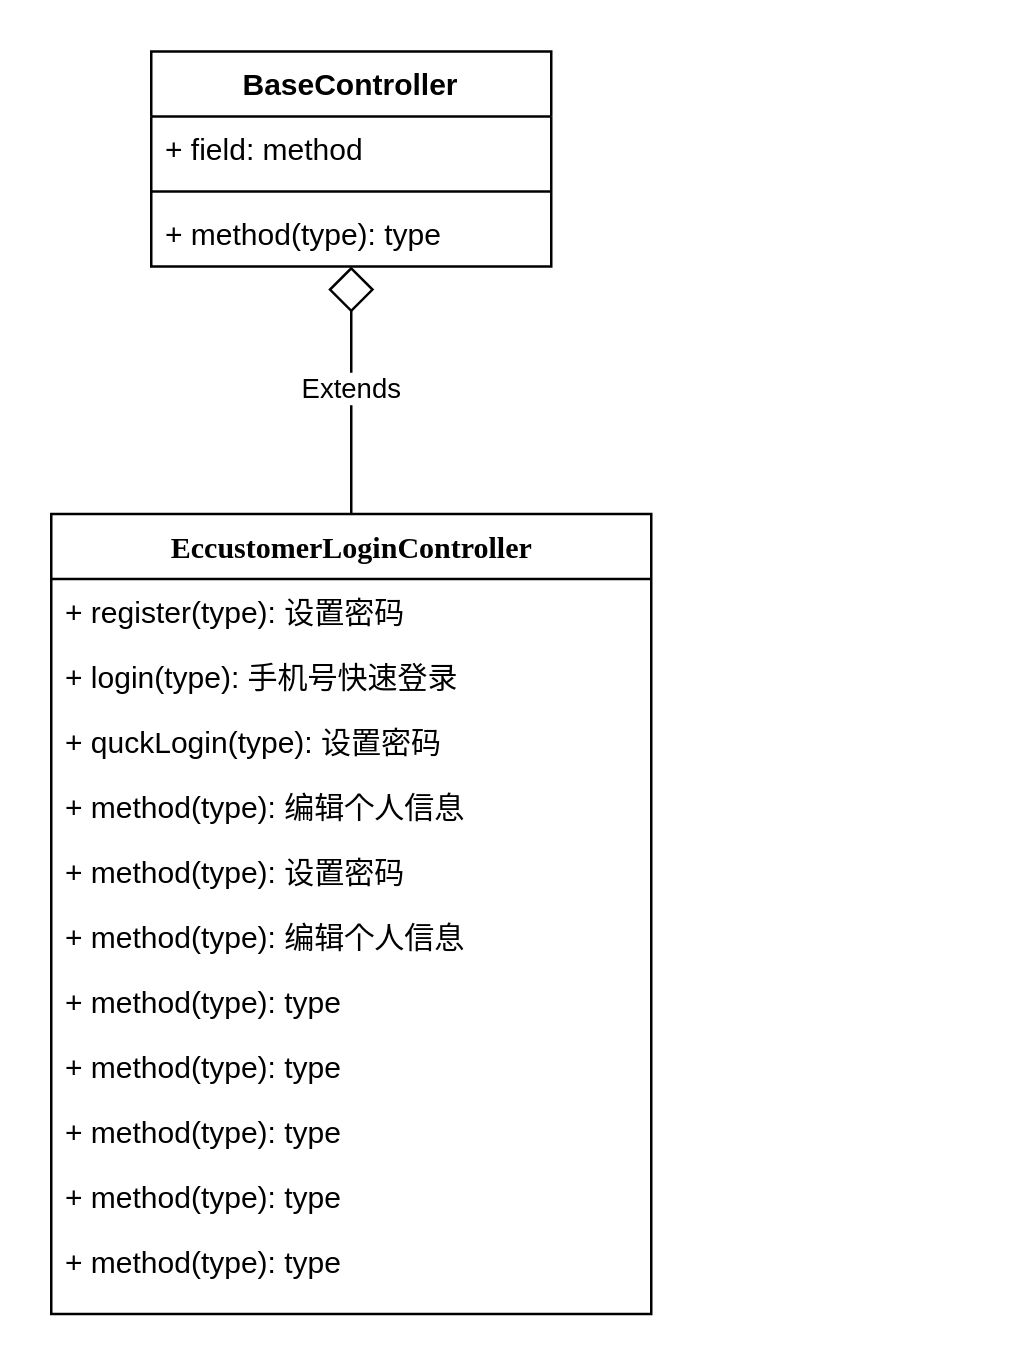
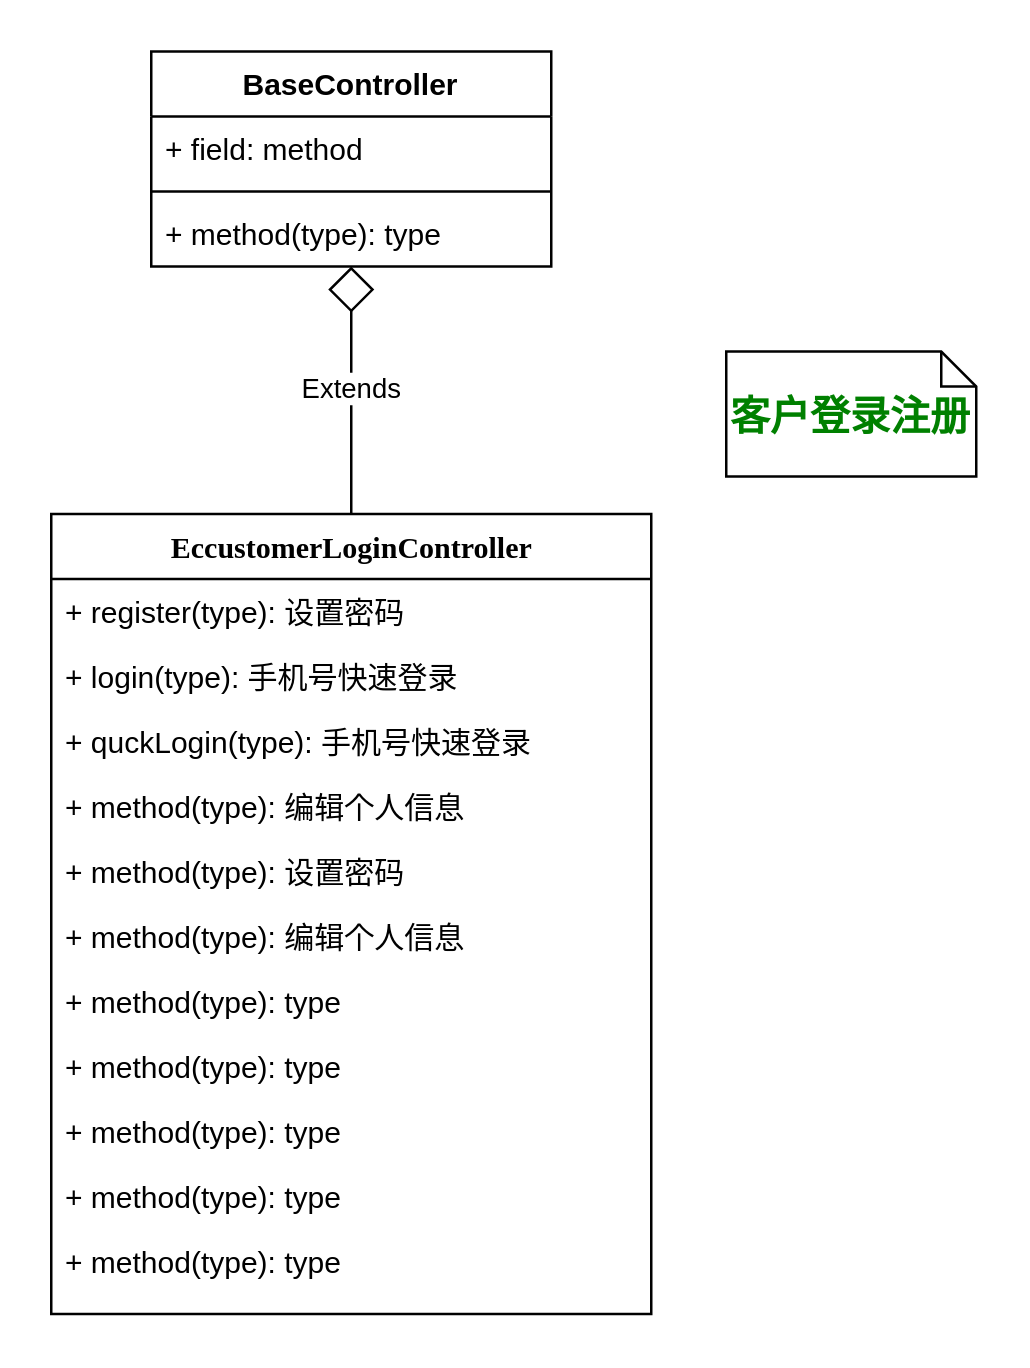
none -> (851, 414)
(274, 744) -> (319, 744)
